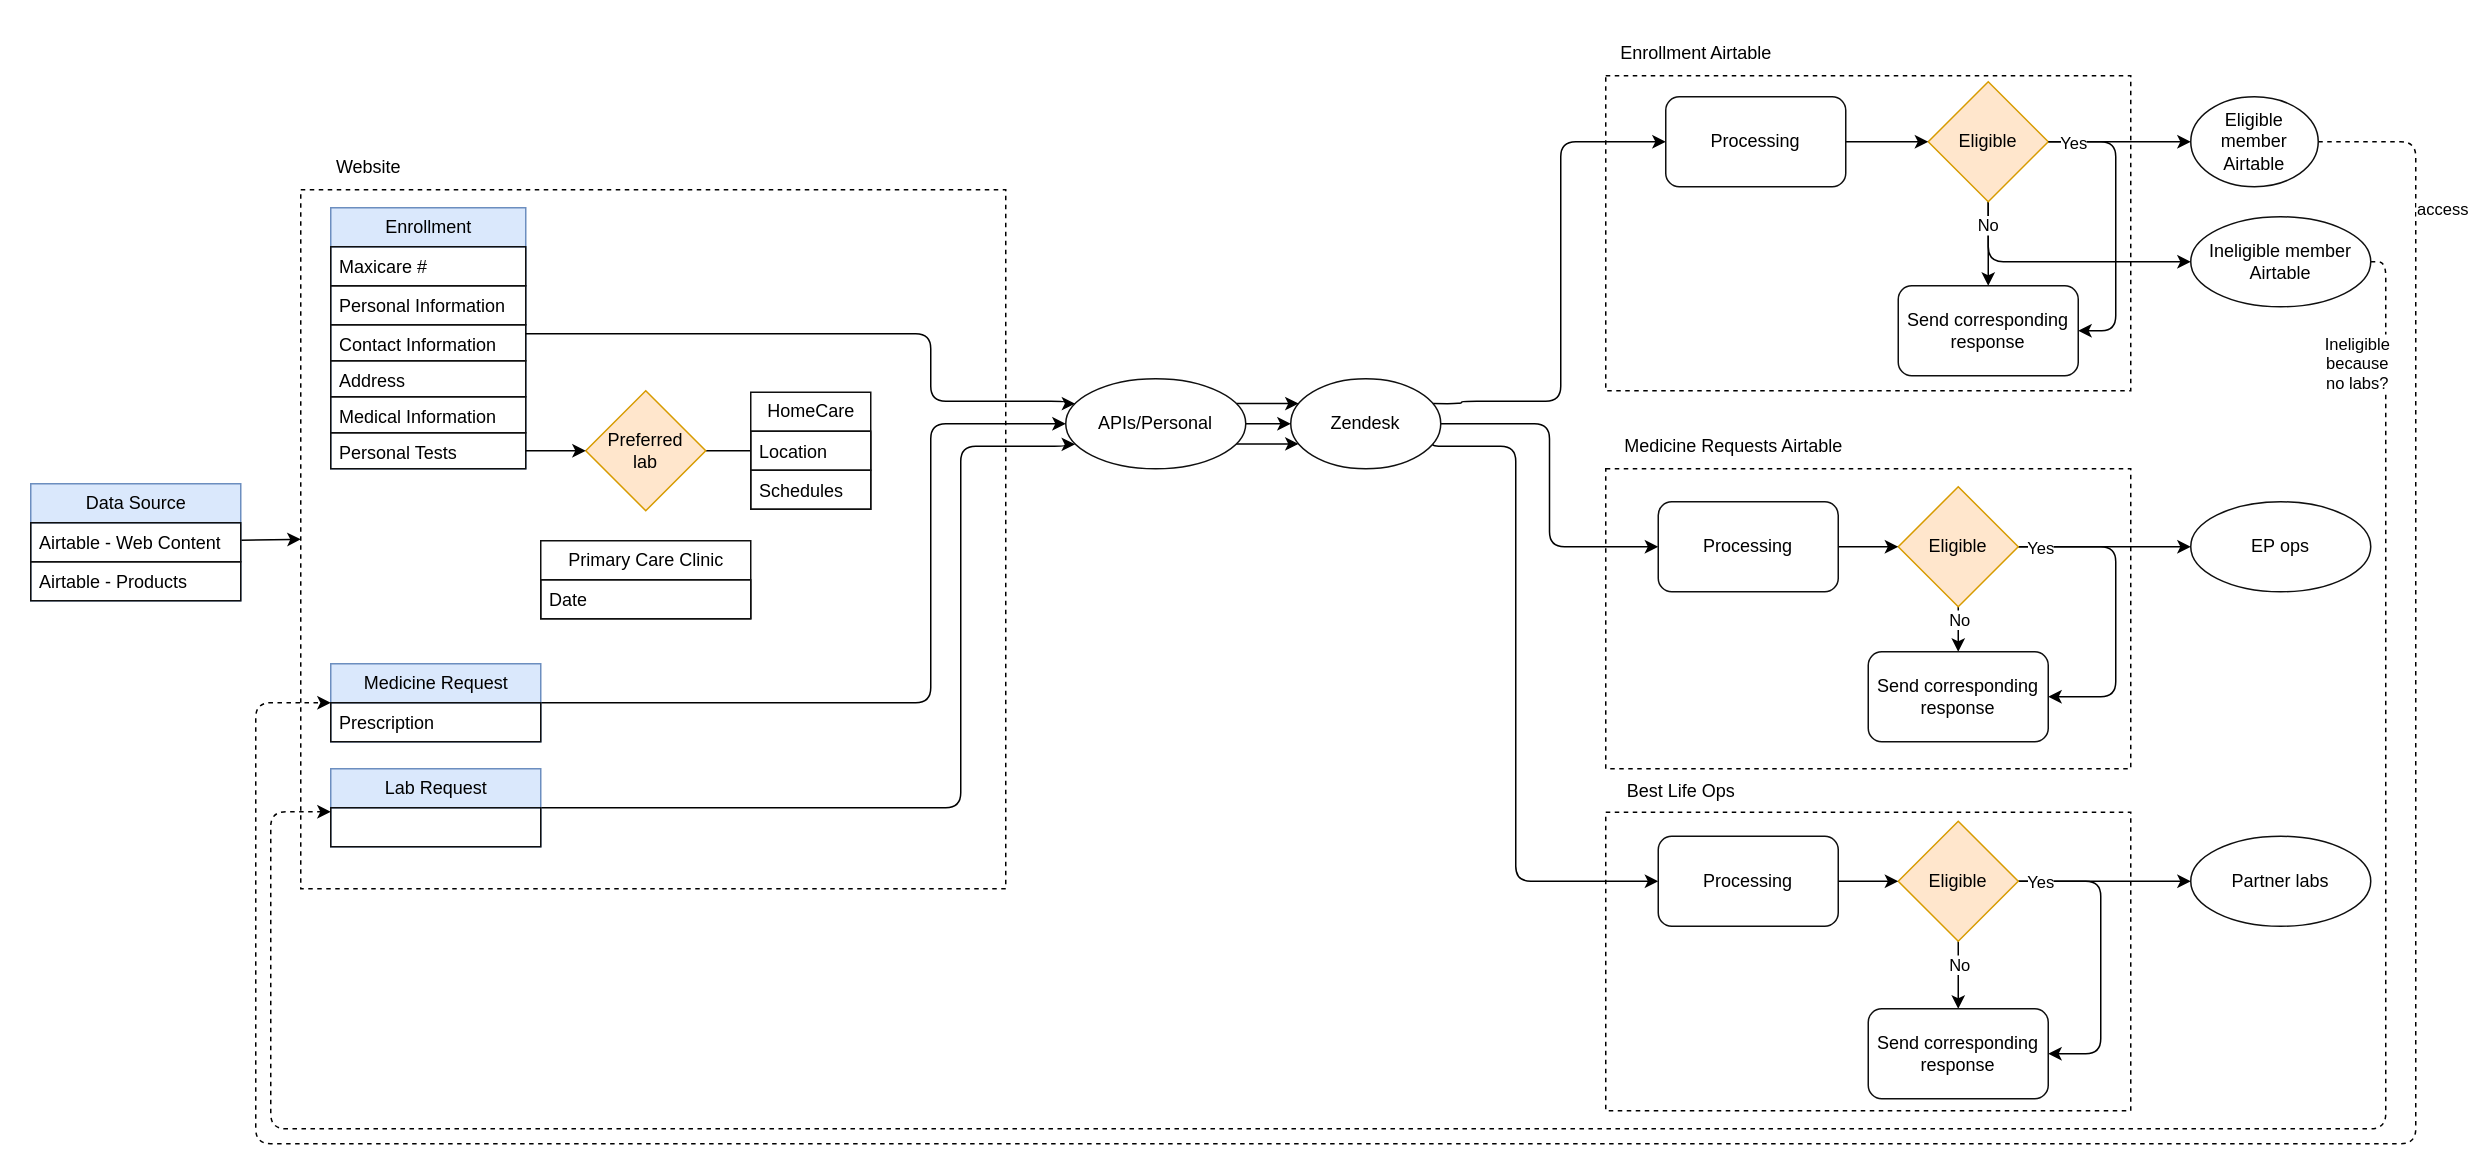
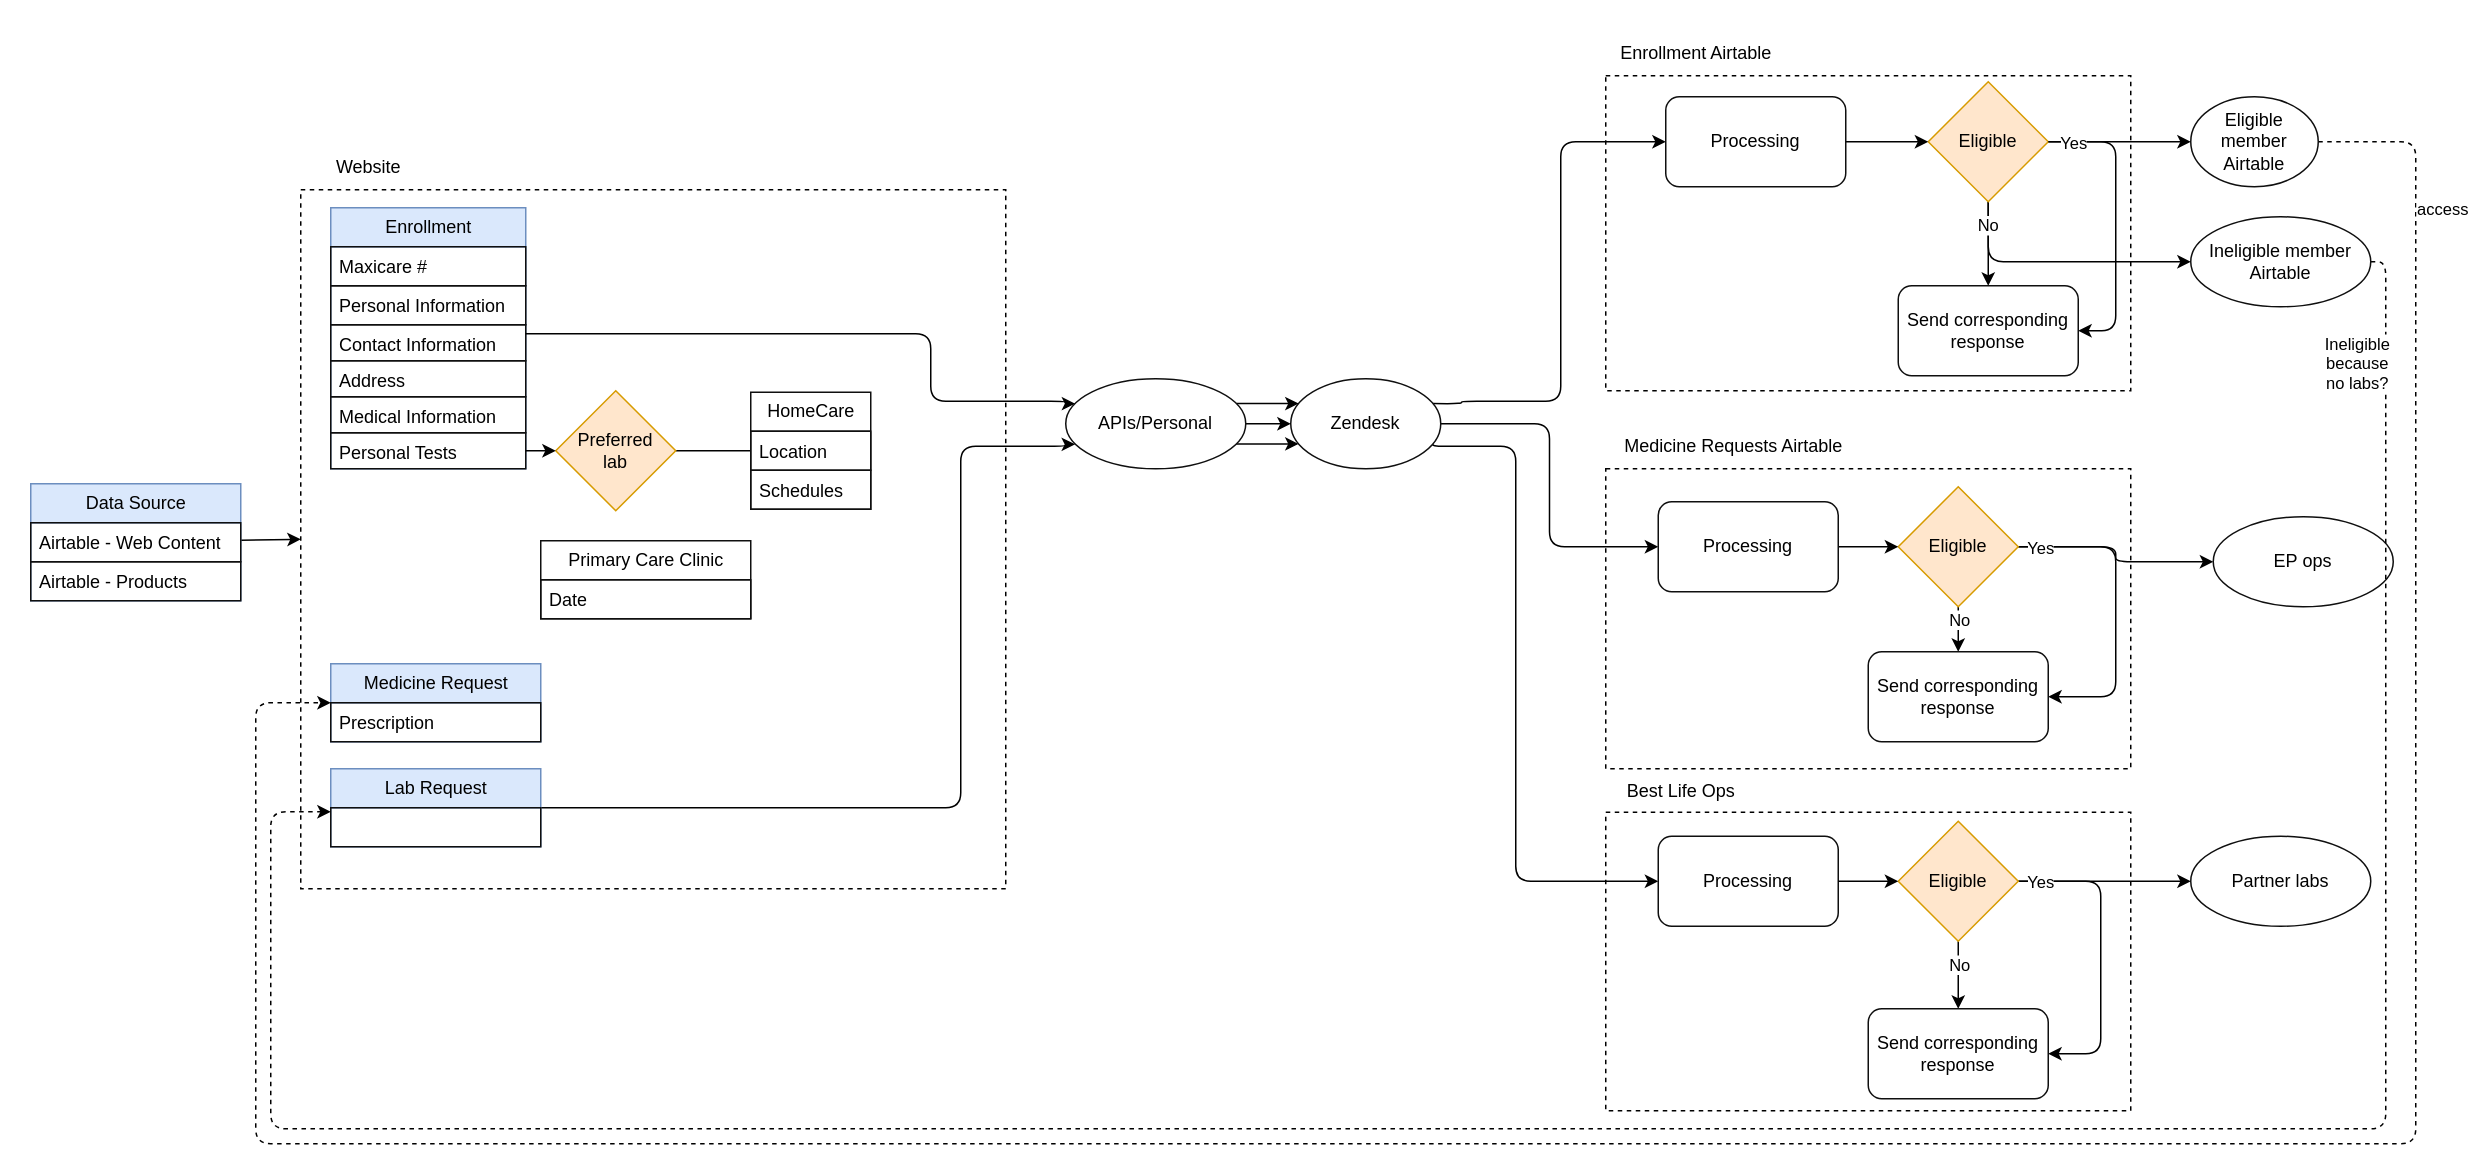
(646, 451) -> (616, 451)
(2281, 547) -> (2303, 562)
(928, 697) -> none
